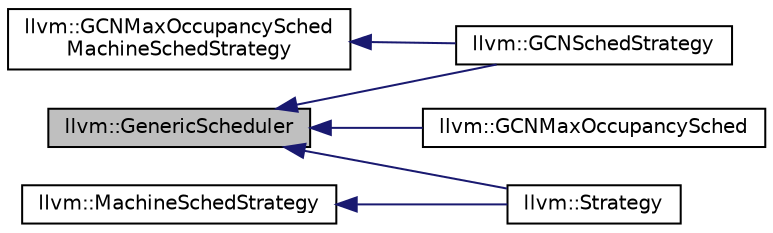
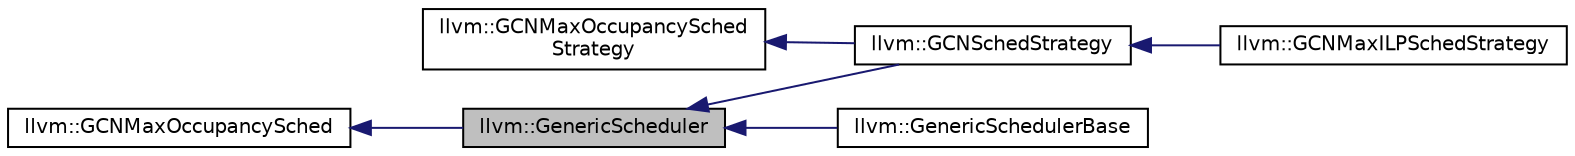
(179, 39) -> (594, 39)
none -> (1394, 45)
(377, 128) -> (417, 128)
(179, 204) -> none
(594, 204) -> (993, 128)
